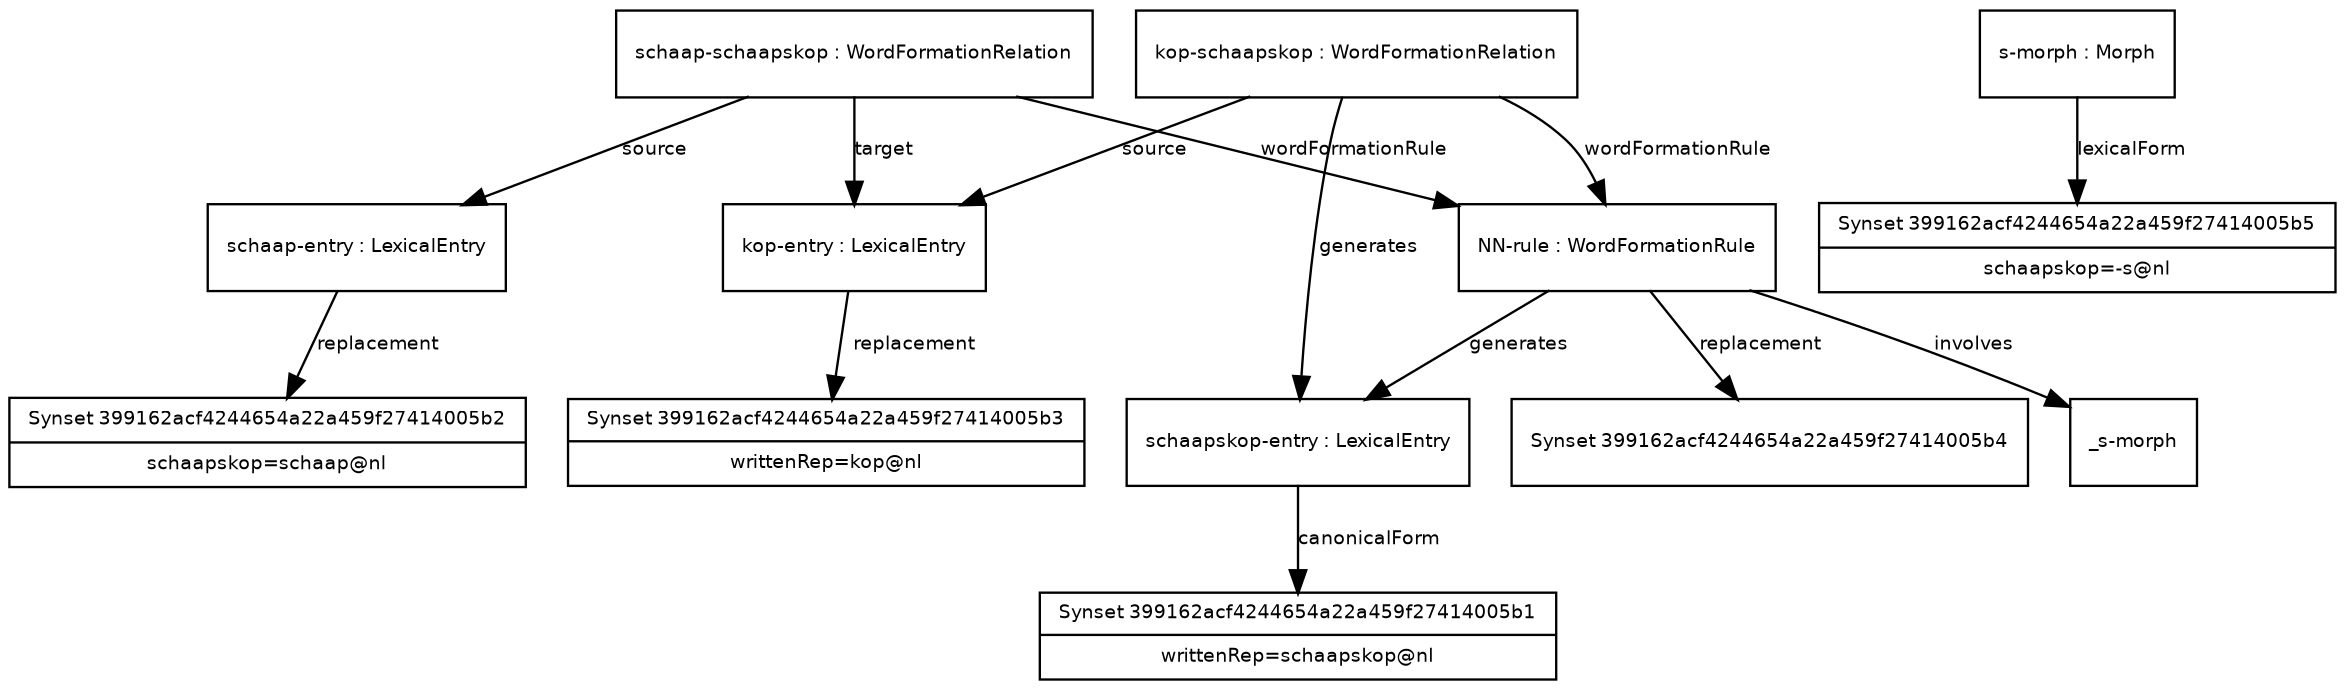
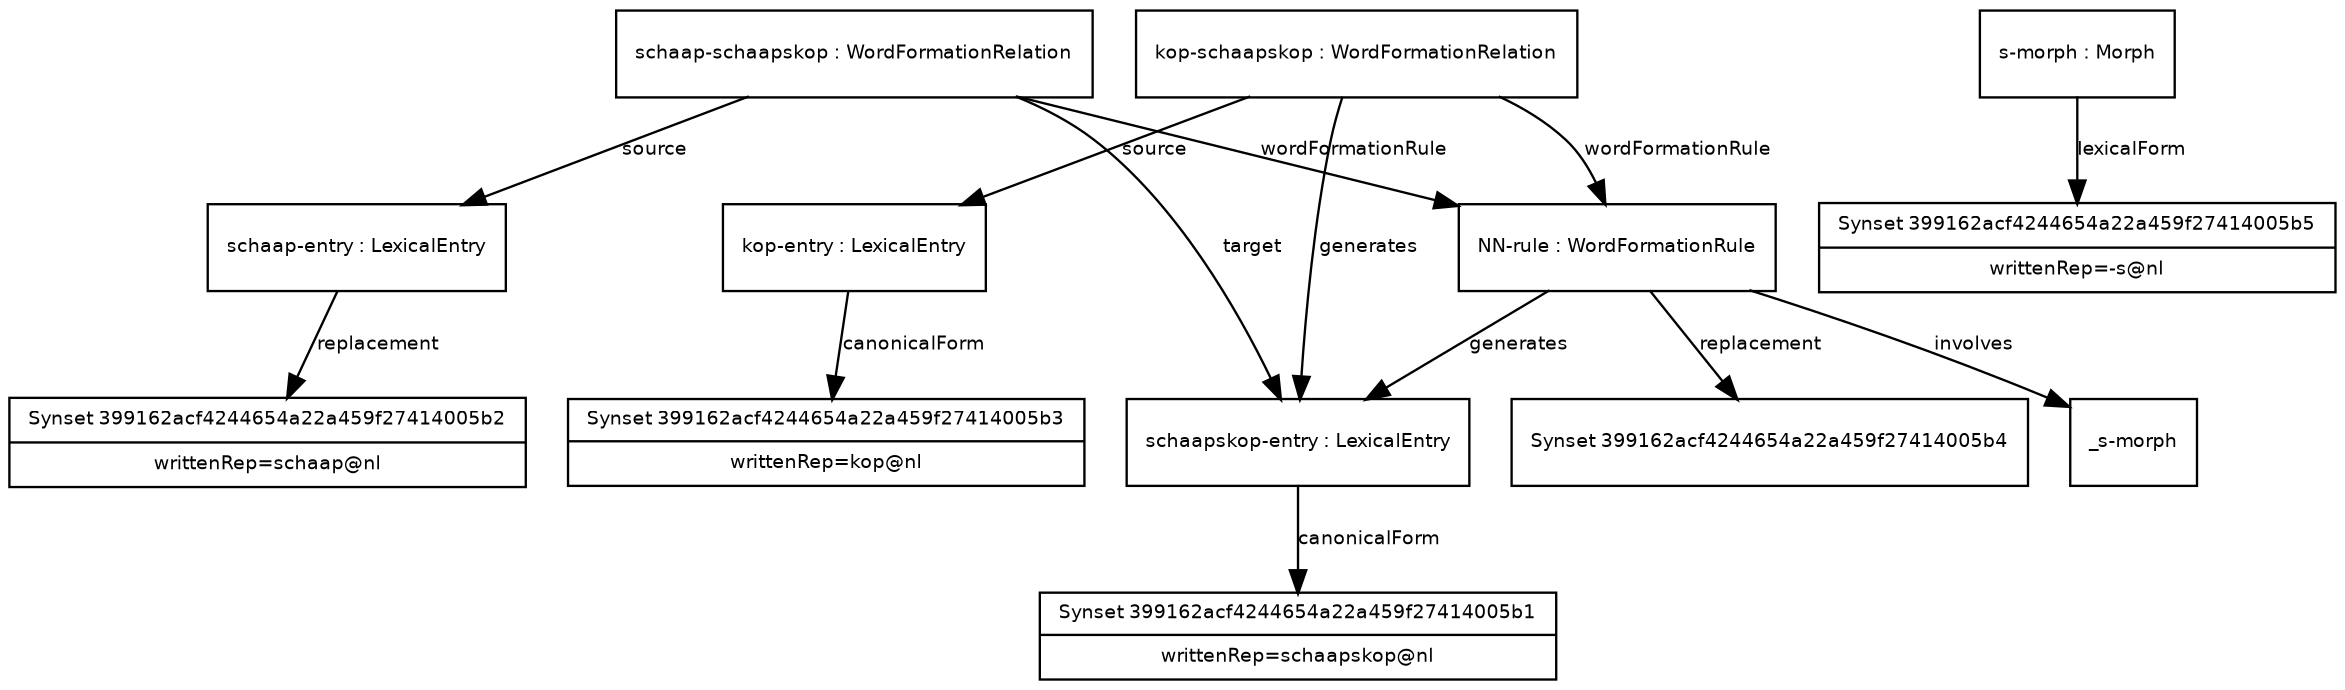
(854, 139) -> (1168, 214)
(2077, 269) -> (2077, 269)
(914, 345) -> (914, 345)
(268, 464) -> (268, 464)
